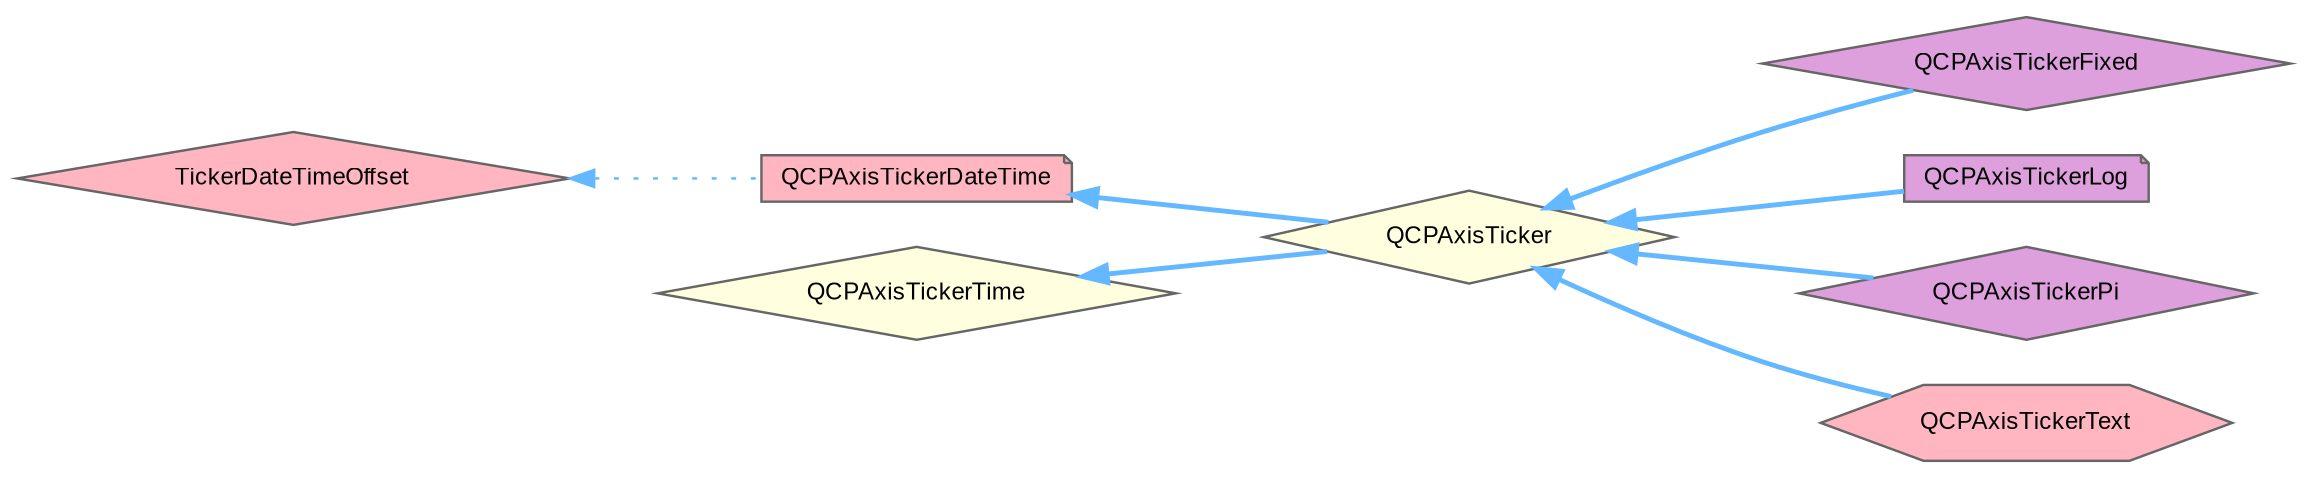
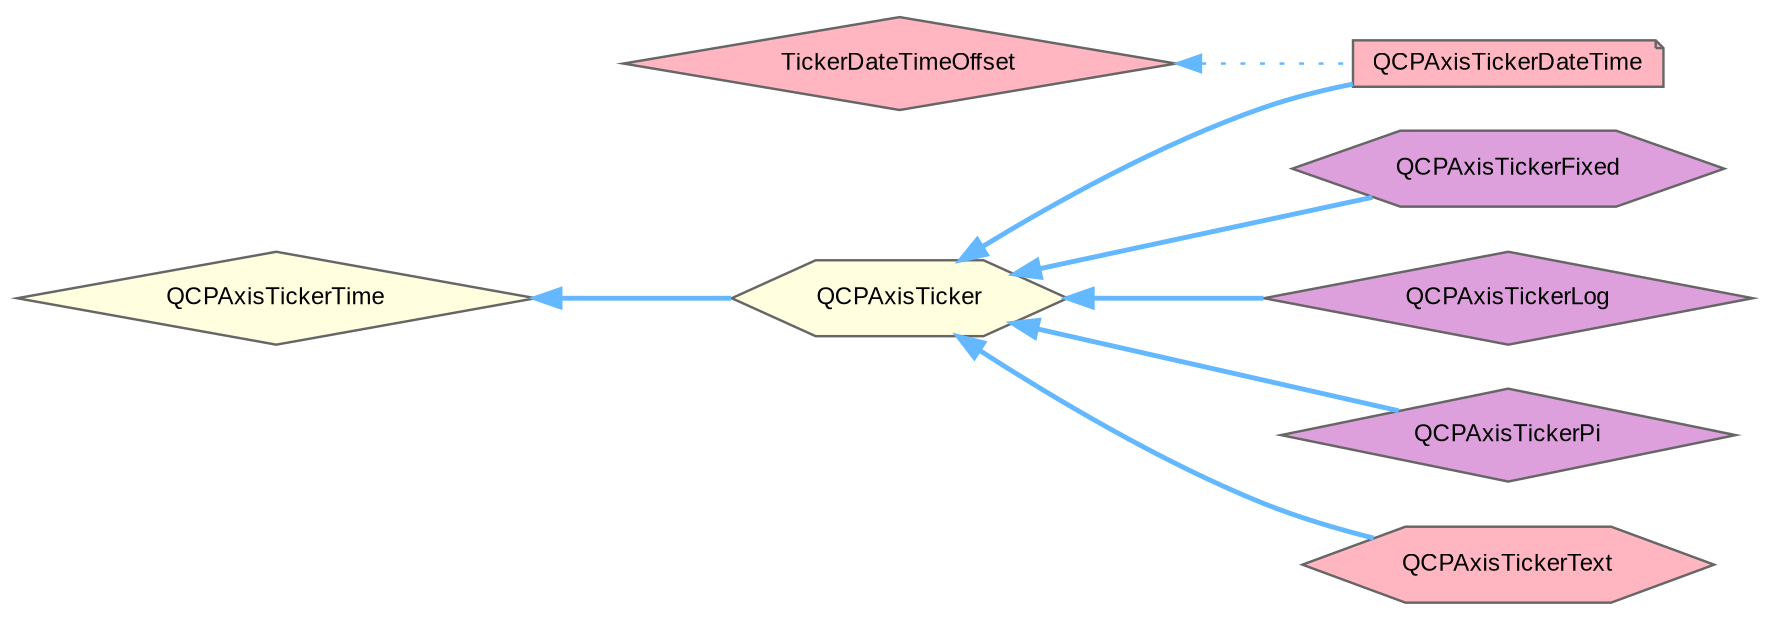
(2026, 64) -> (1508, 169)
(2026, 178) -> (1508, 298)
(1213, 210) -> (1161, 150)
(1469, 237) -> (900, 298)
